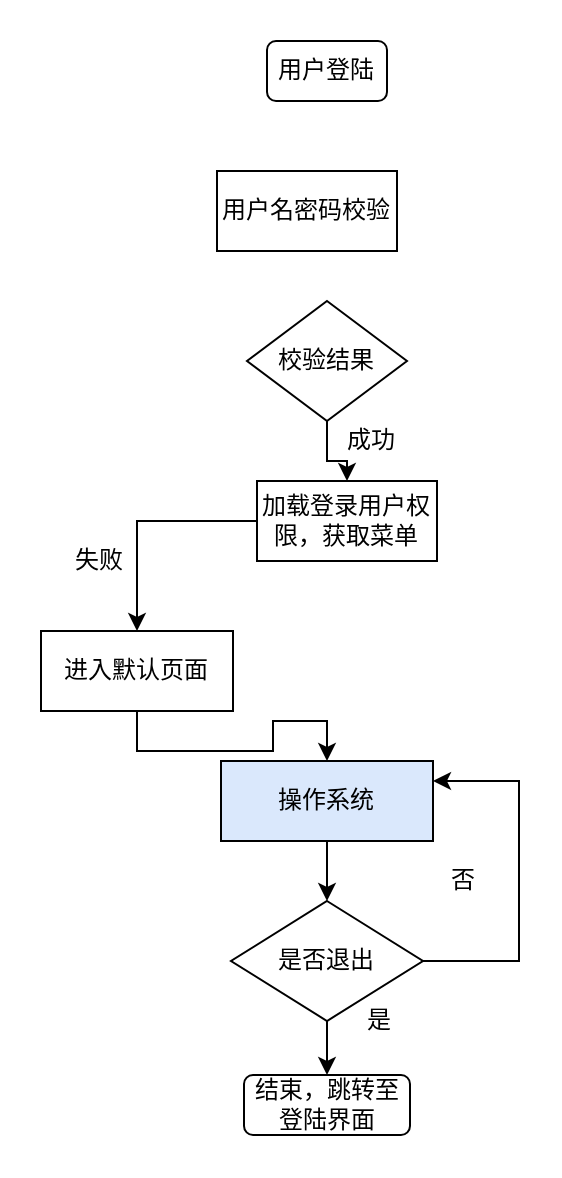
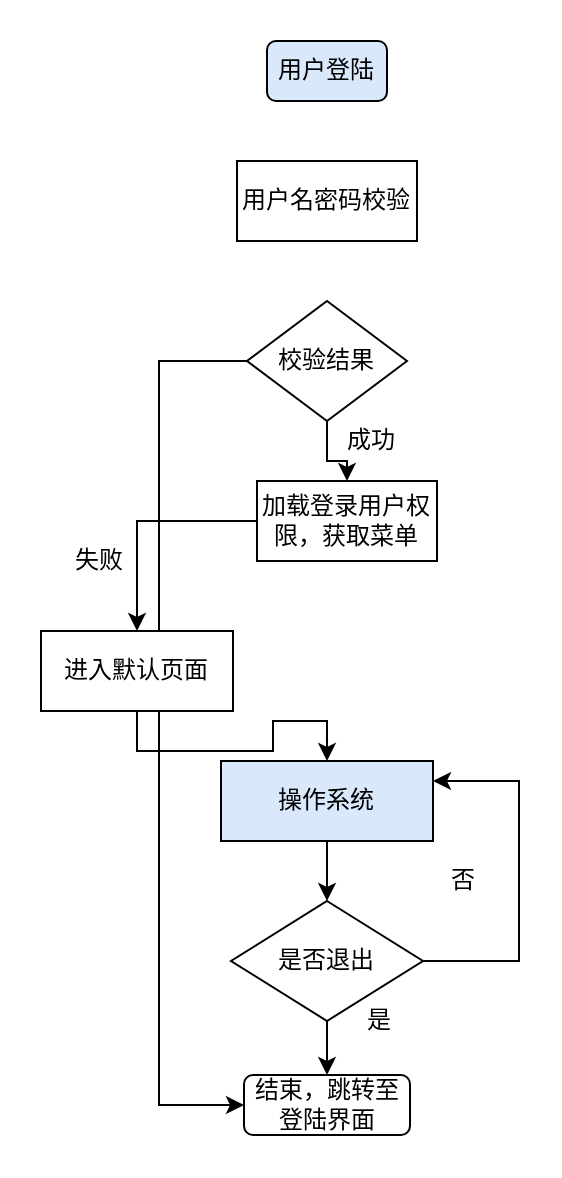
(327, 71) -> (327, 71)
(307, 211) -> (327, 201)
none -> (159, 943)
